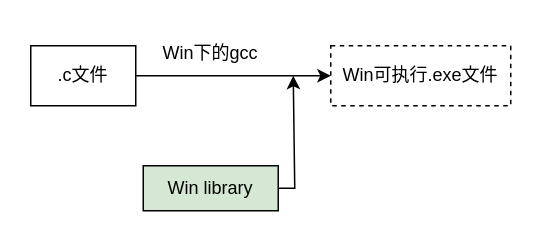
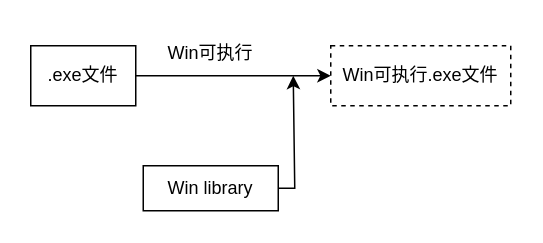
(211, 53) -> (211, 53)
(83, 76) -> (83, 76)
(211, 188) -> (211, 188)
